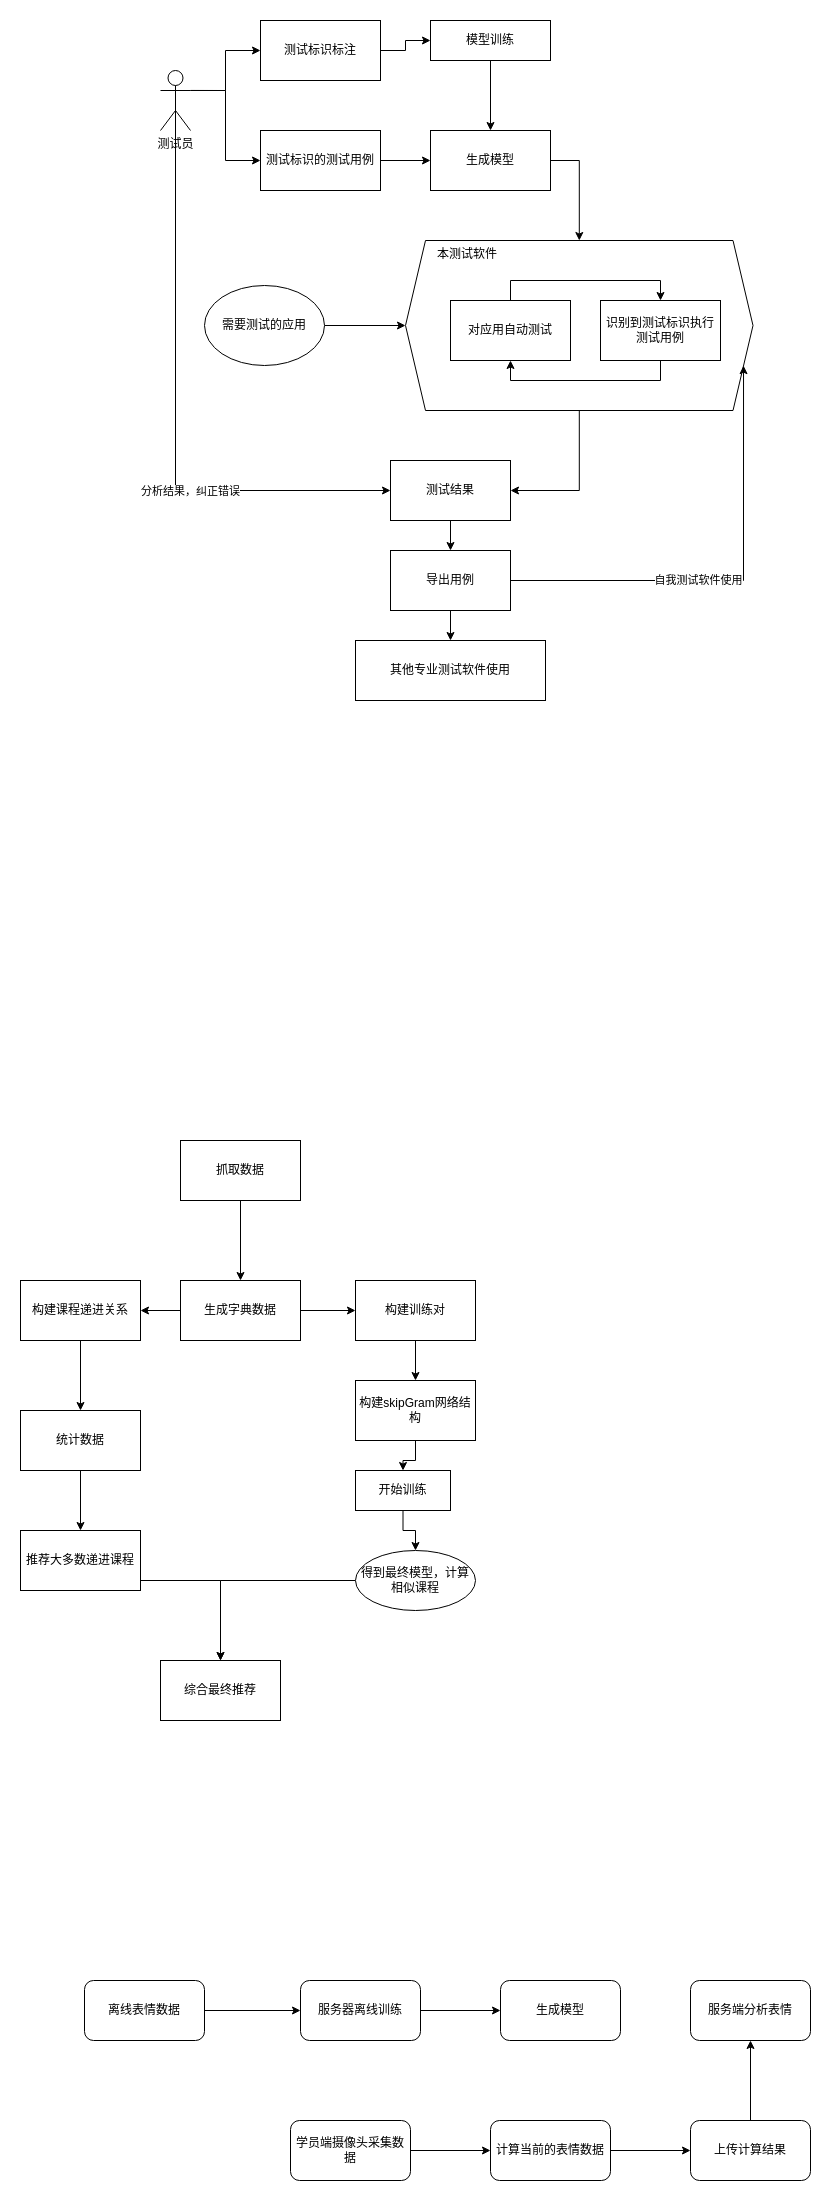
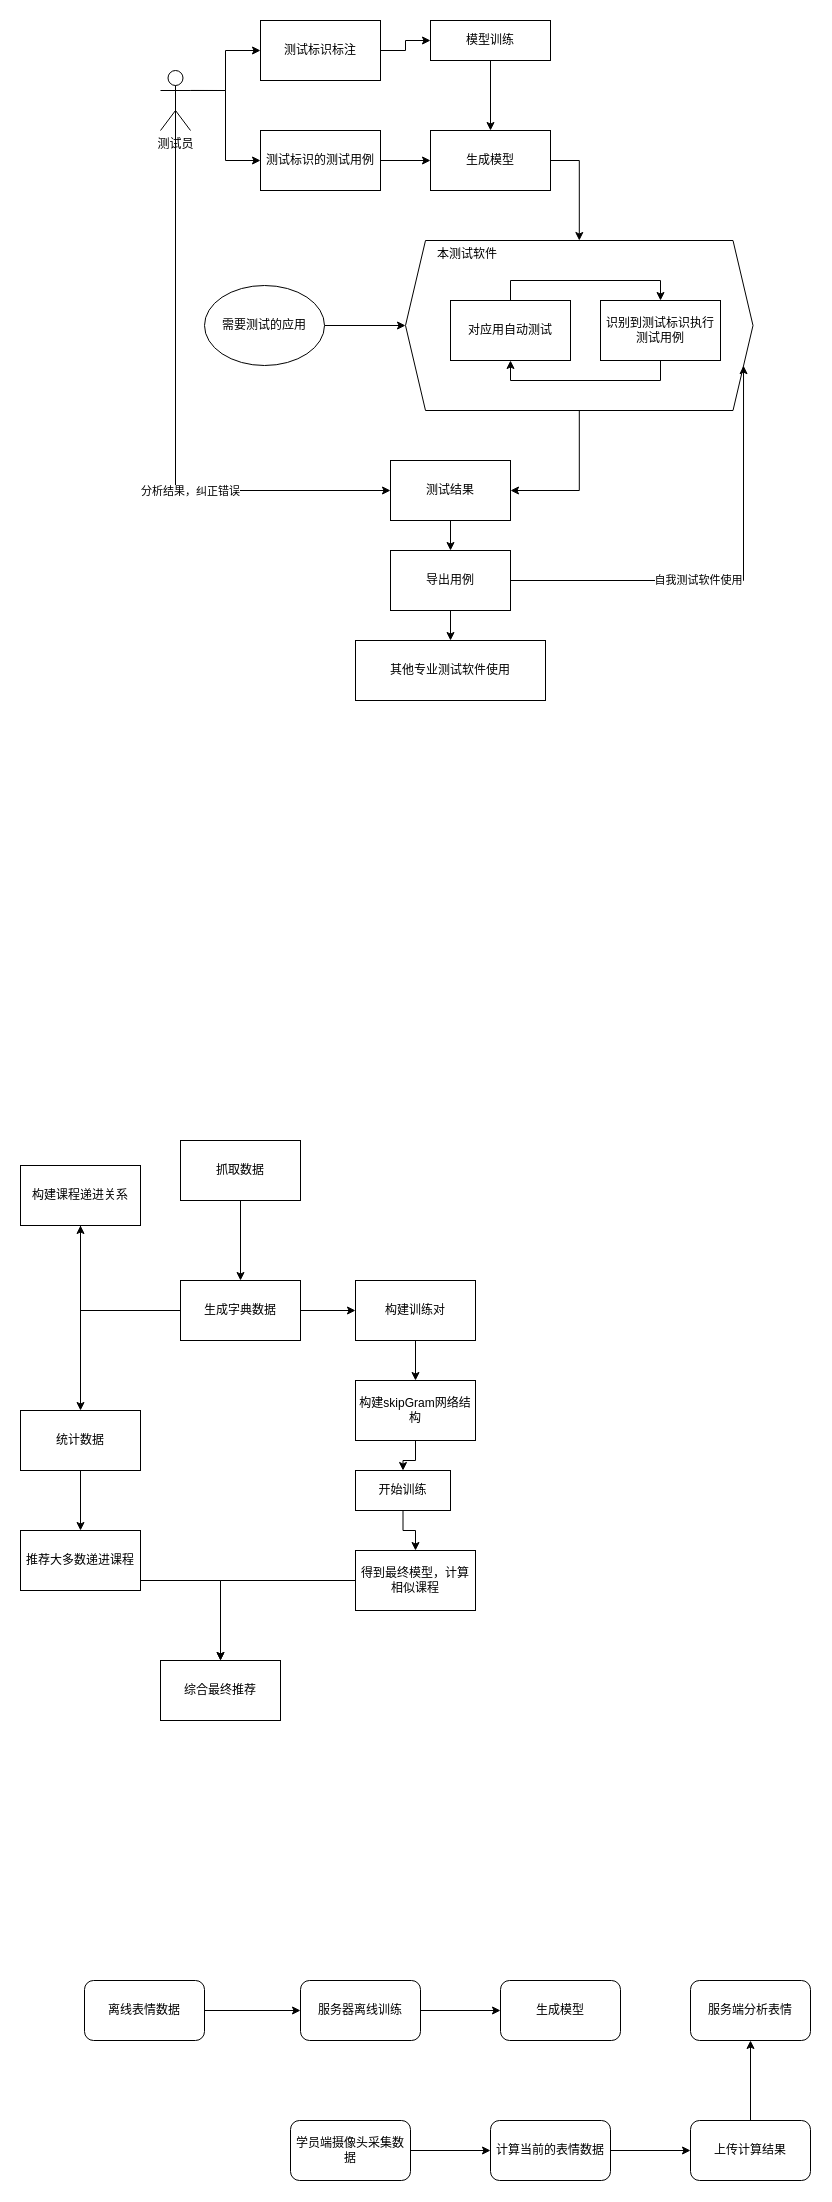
(81, 1311) -> (81, 1196)
(416, 1581) -> (416, 1581)
